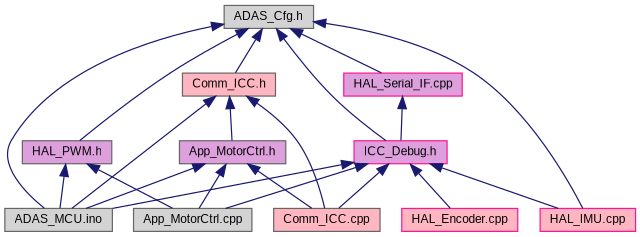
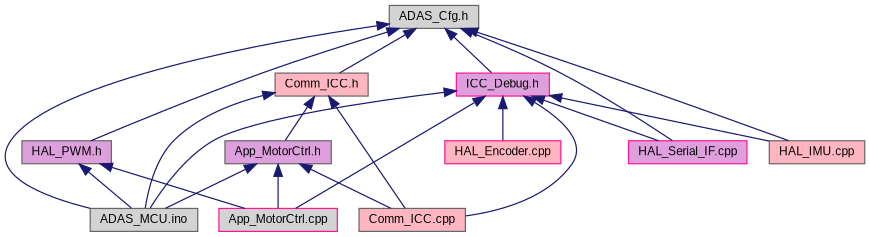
(402, 125) -> (601, 120)
(193, 220) -> (278, 220)
(588, 220) -> (817, 152)
